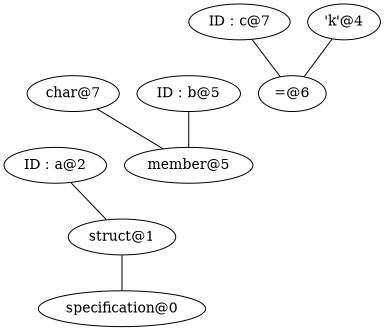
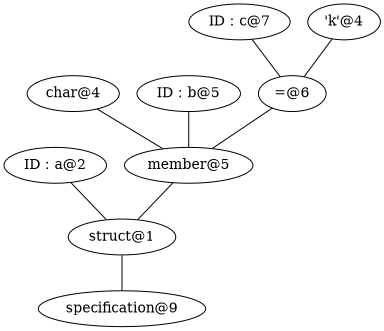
(73, 94) -> (73, 94)
none -> (242, 128)
none -> (155, 201)
(122, 309) -> (122, 309)
